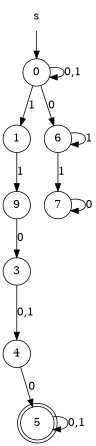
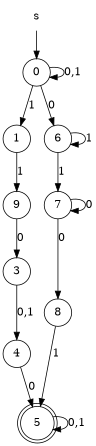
none -> (58, 313)
